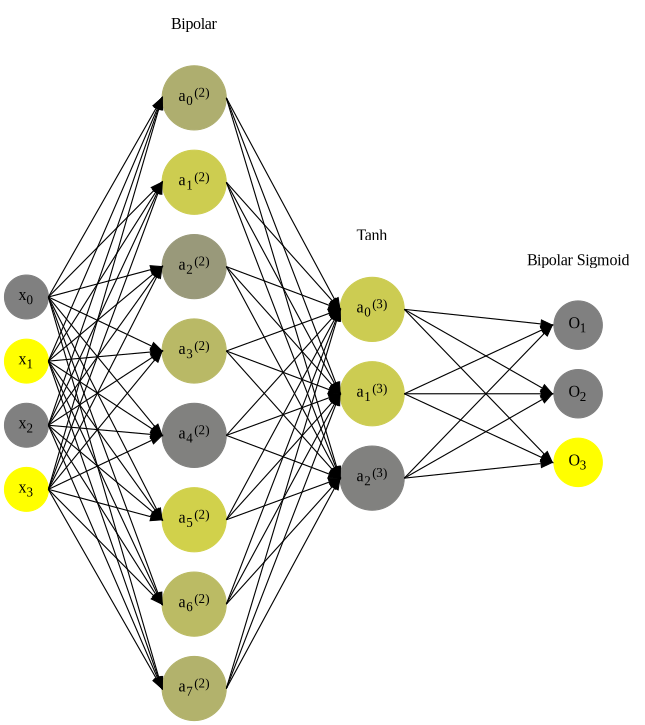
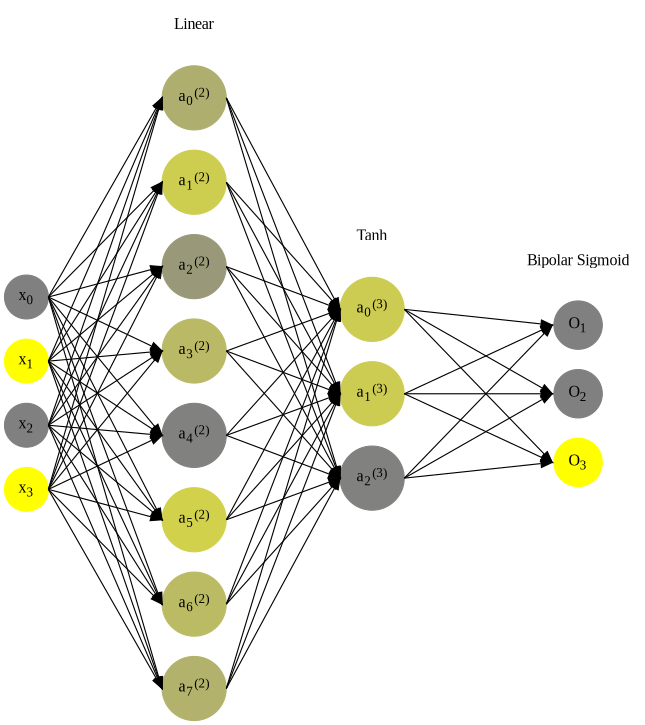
(194, 25) -> (194, 25)
